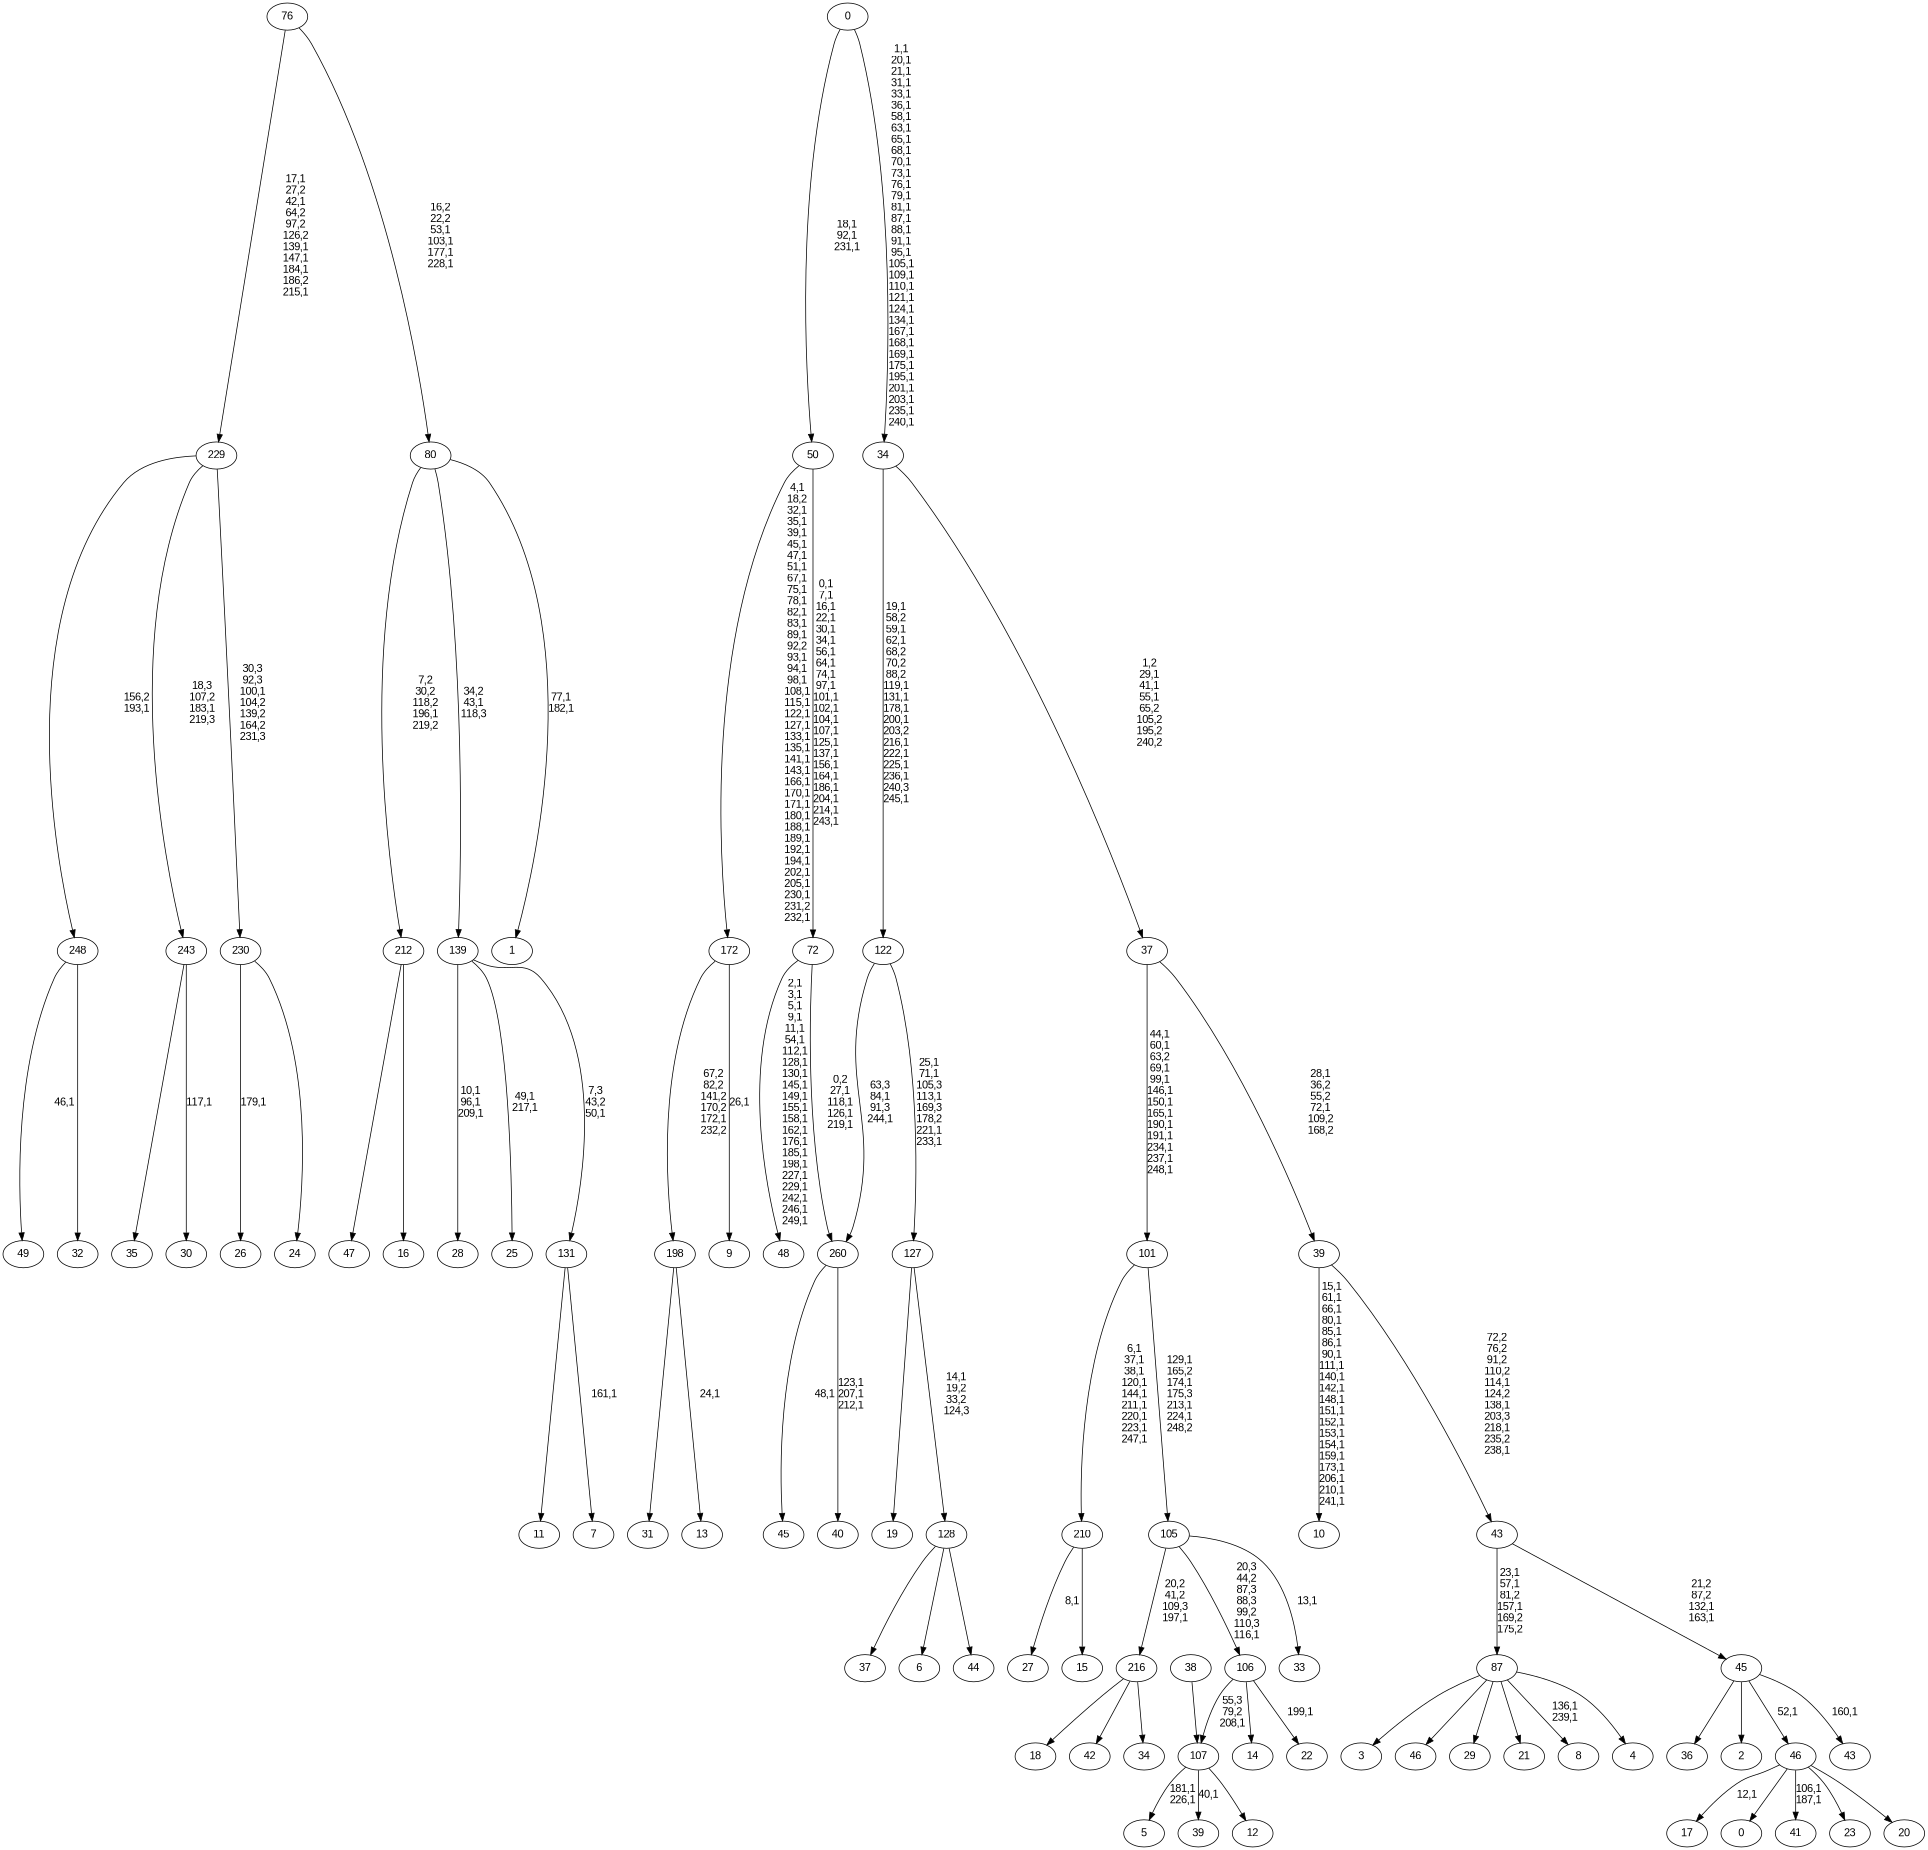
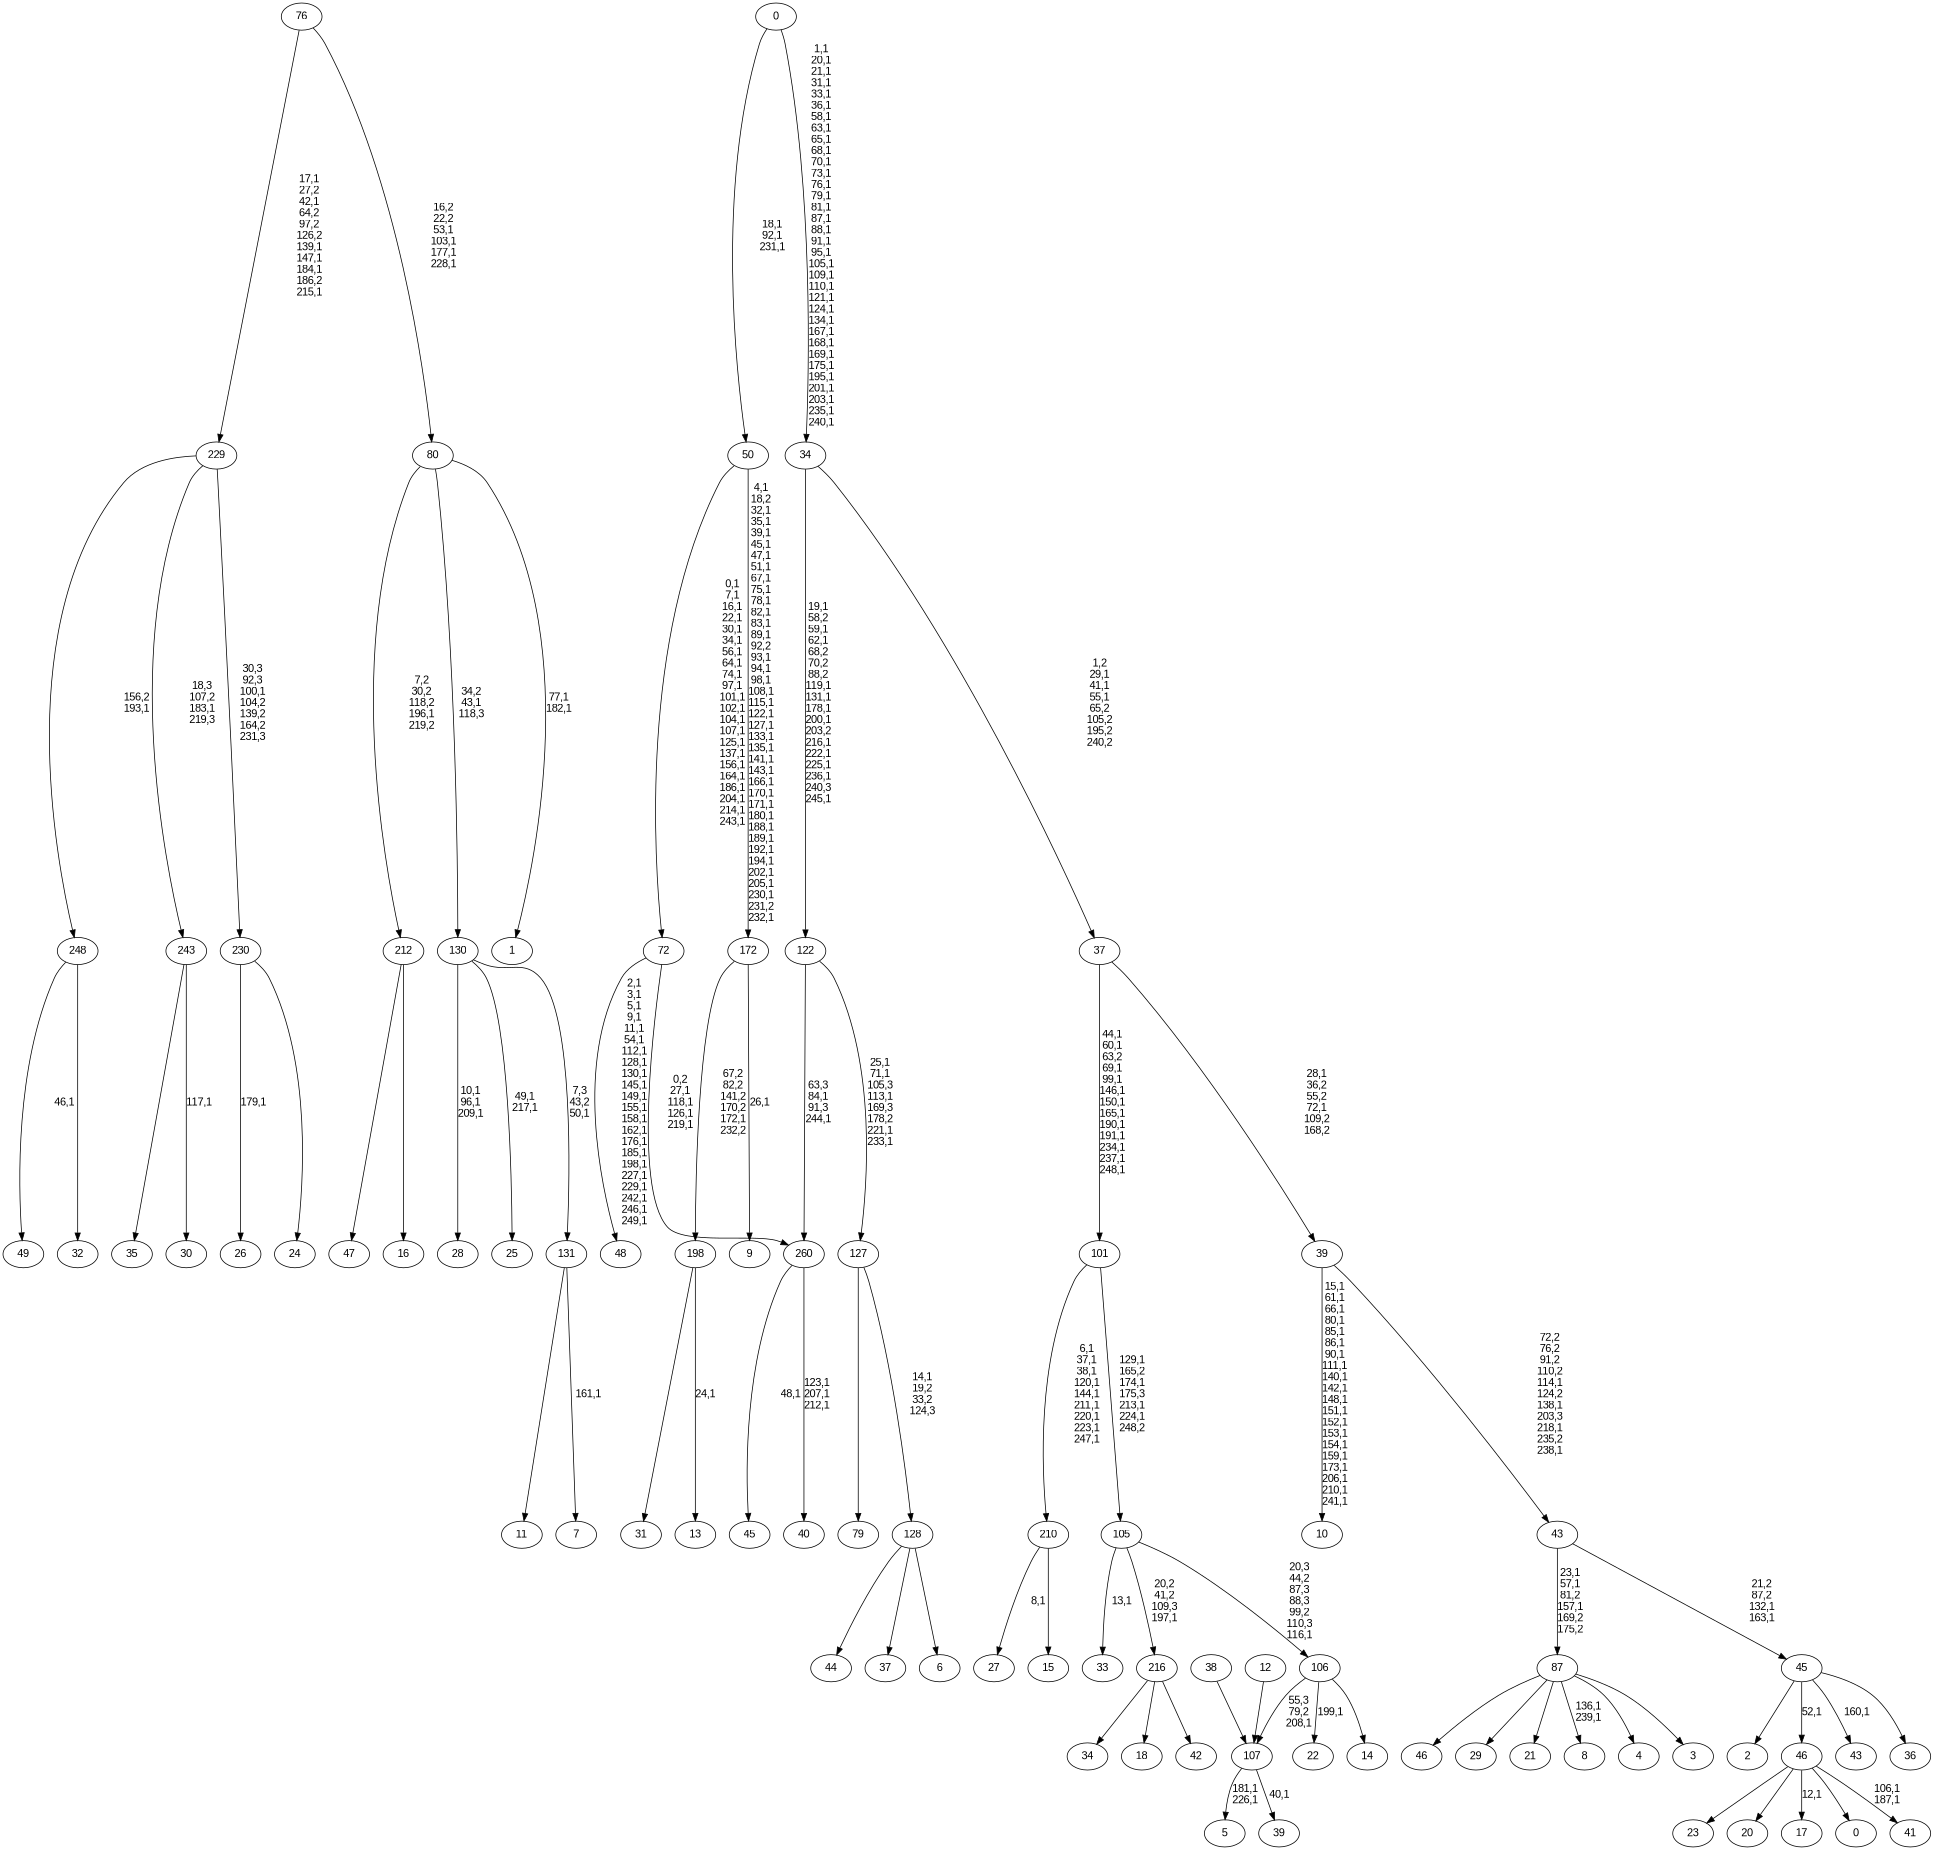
(458, 951) -> (458, 951)
(892, 1535) -> (858, 1535)
(1226, 1790) -> (1259, 1709)
